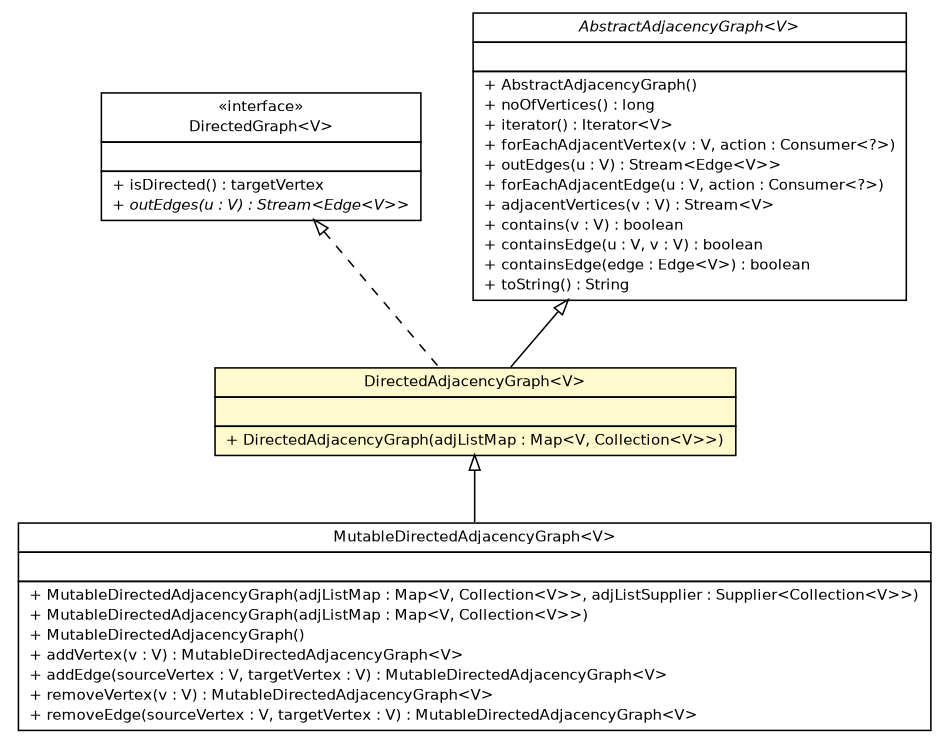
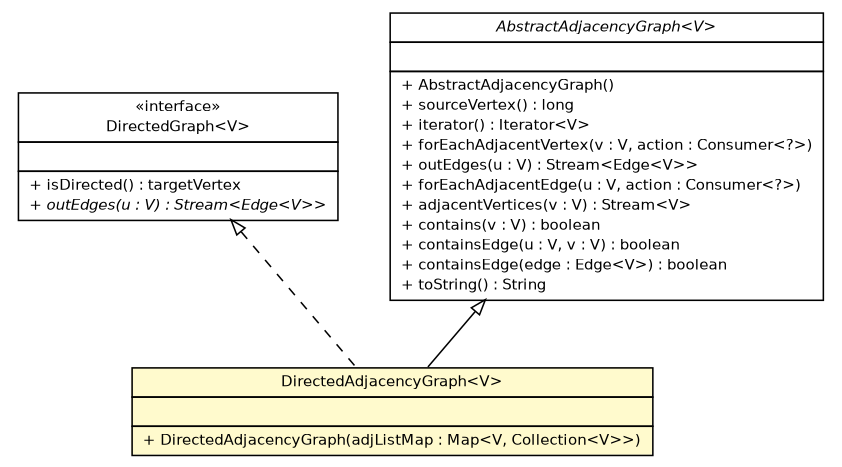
(570, 105) -> (488, 105)
(475, 626) -> none
